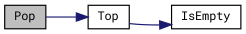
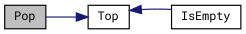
(145, 25) -> (156, 9)
